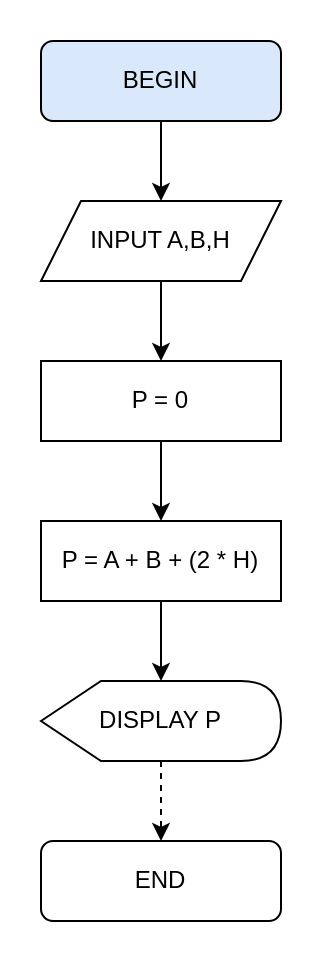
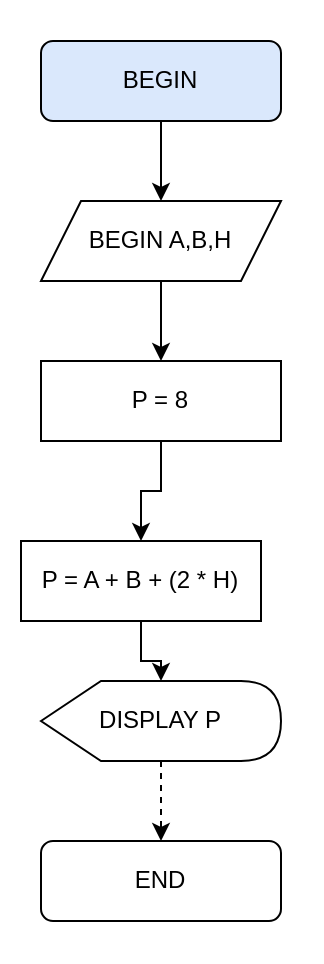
(161, 241) -> (161, 241)
(161, 401) -> (161, 401)
(161, 561) -> (141, 581)
